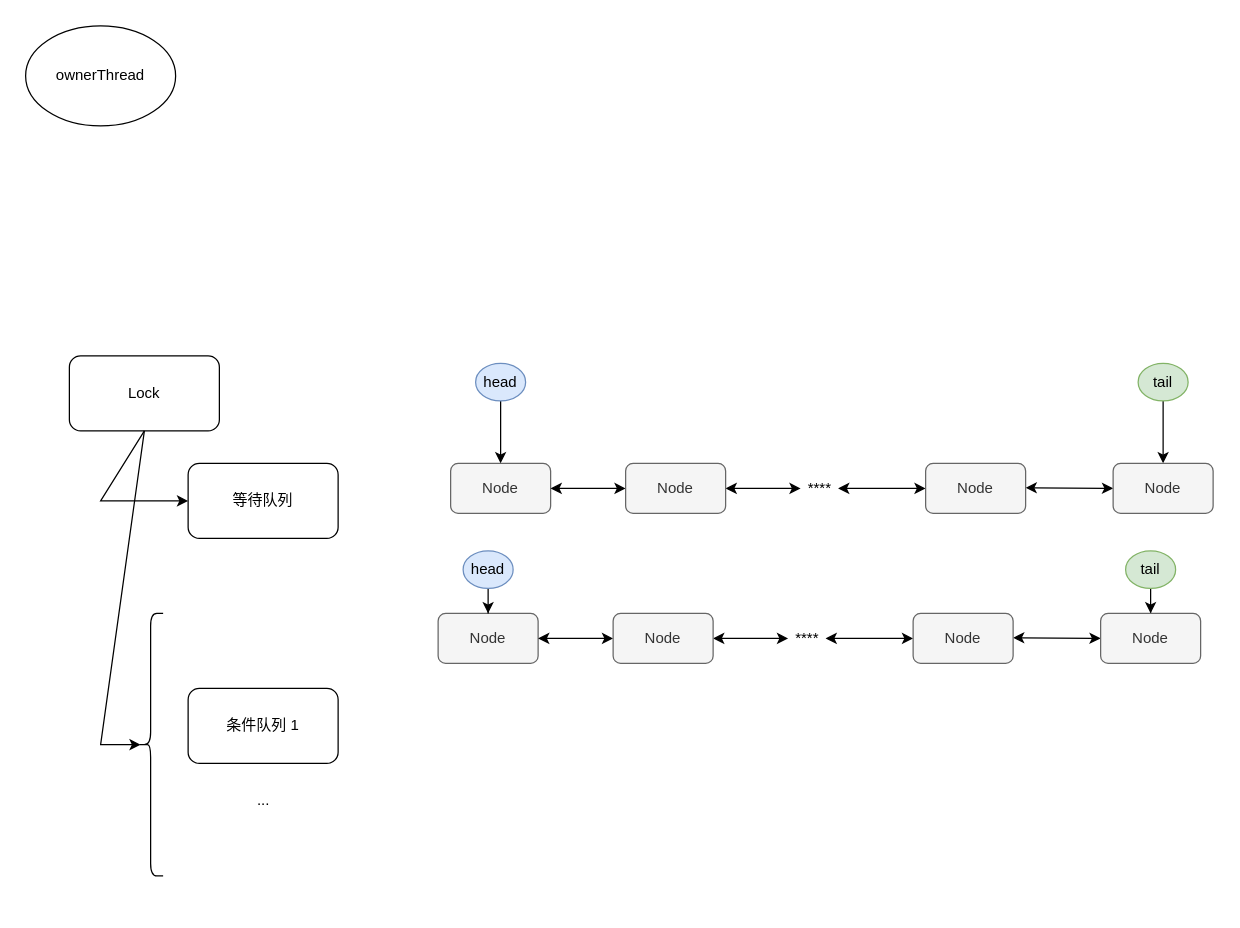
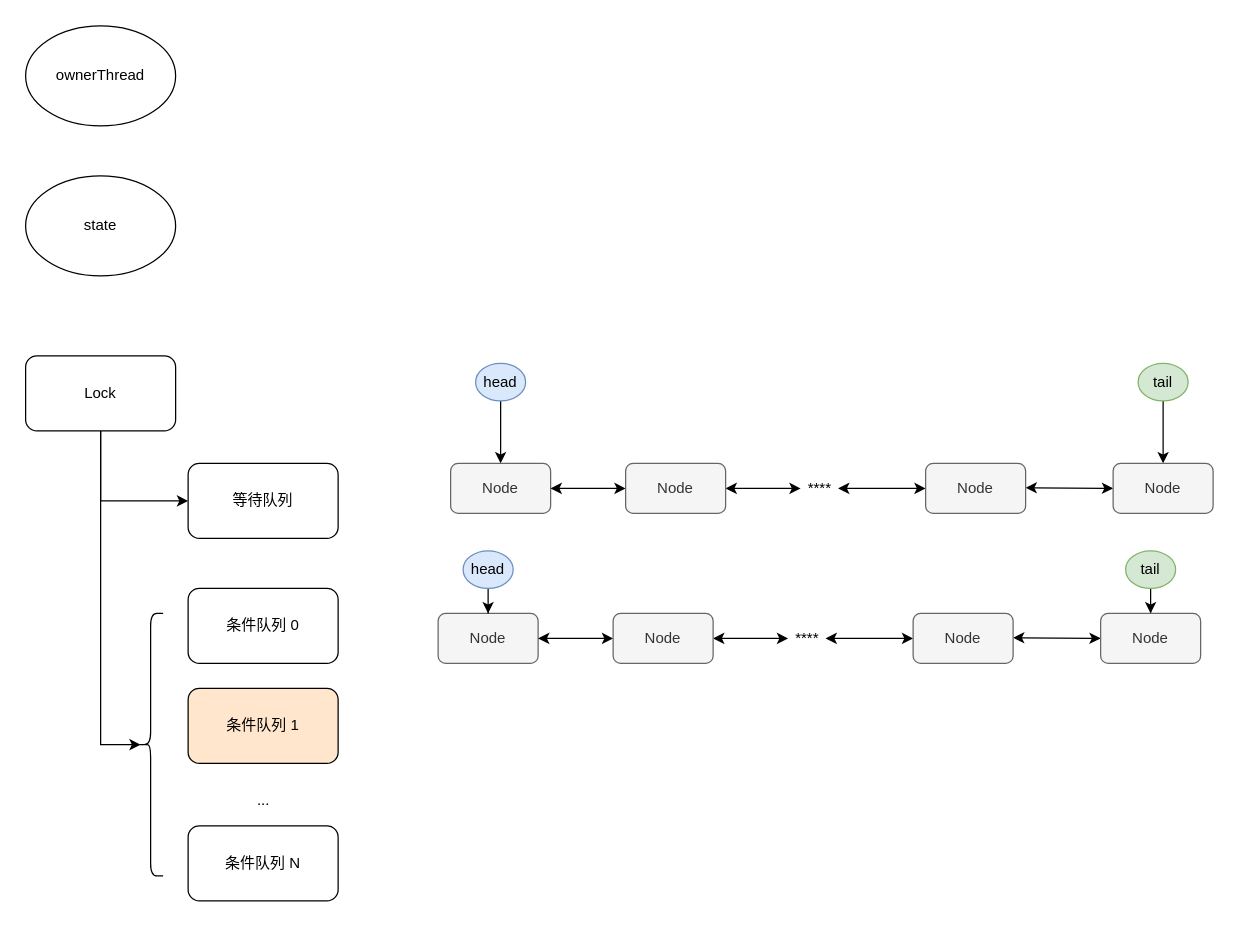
none -> (101, 226)
(144, 393) -> (101, 393)
none -> (263, 626)
(263, 726) -> (263, 726)
none -> (263, 863)
